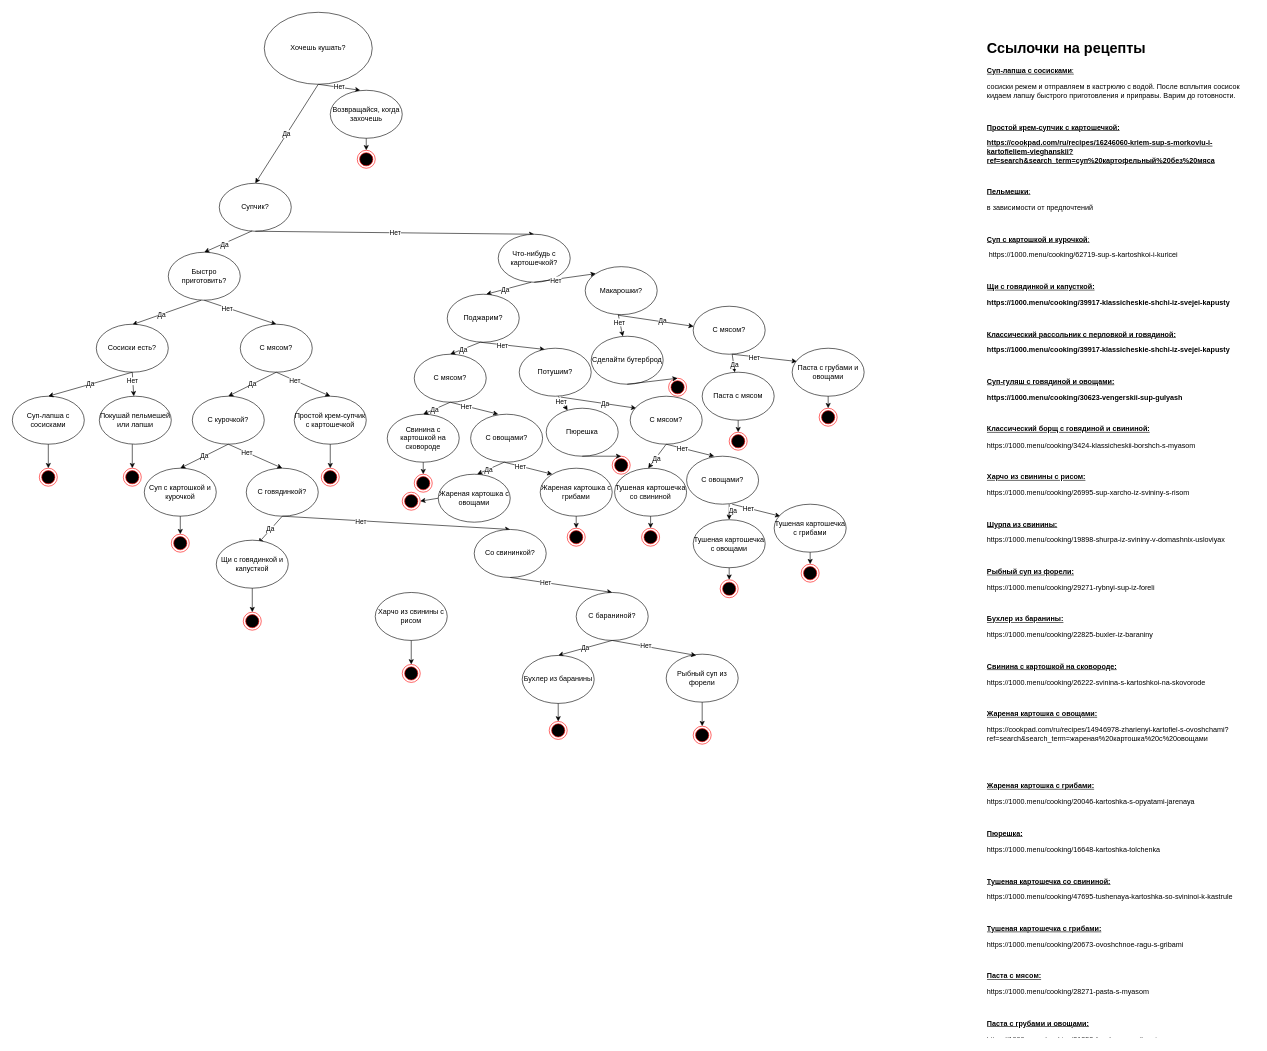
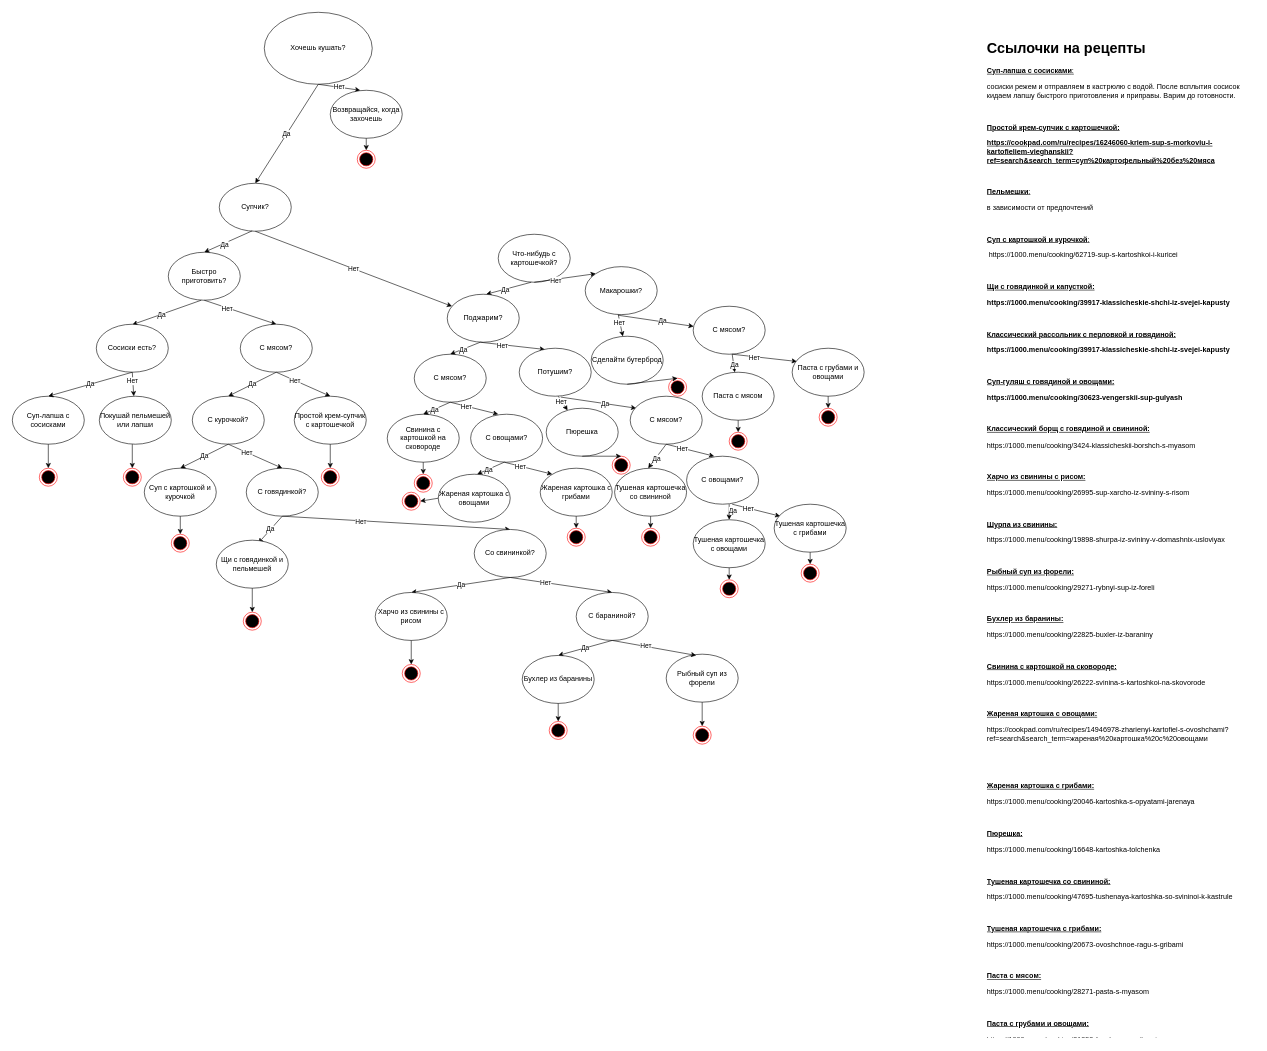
(376, 233) -> (352, 268)
(252, 564) -> (252, 564)
none -> (461, 585)
